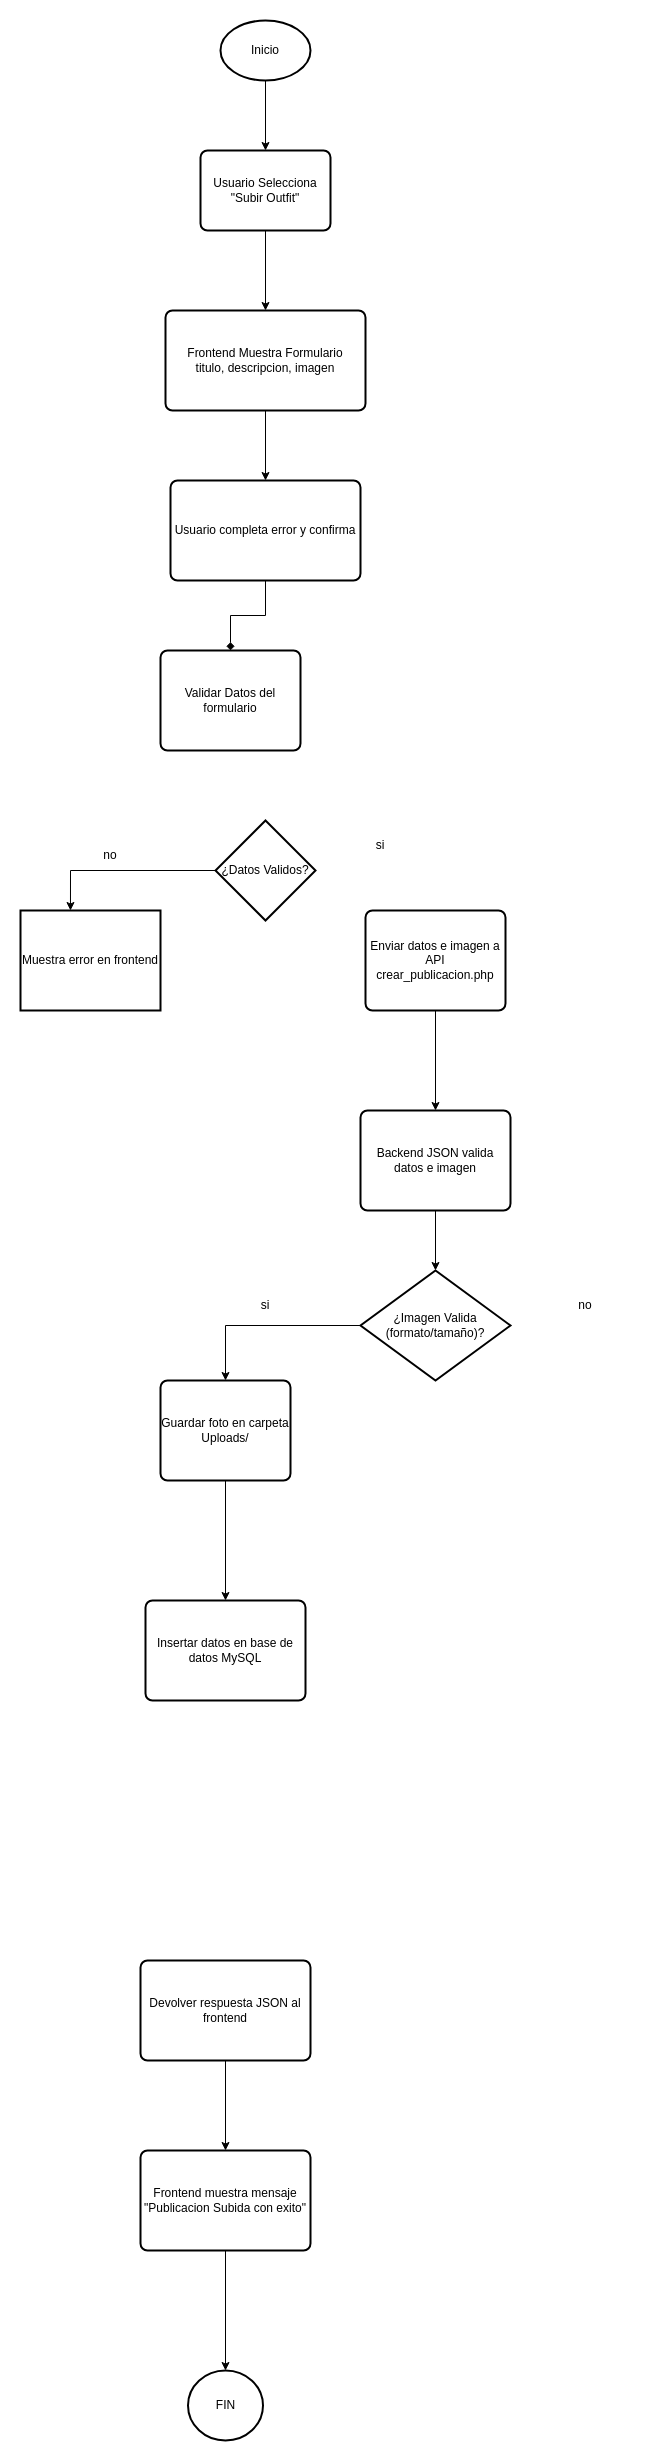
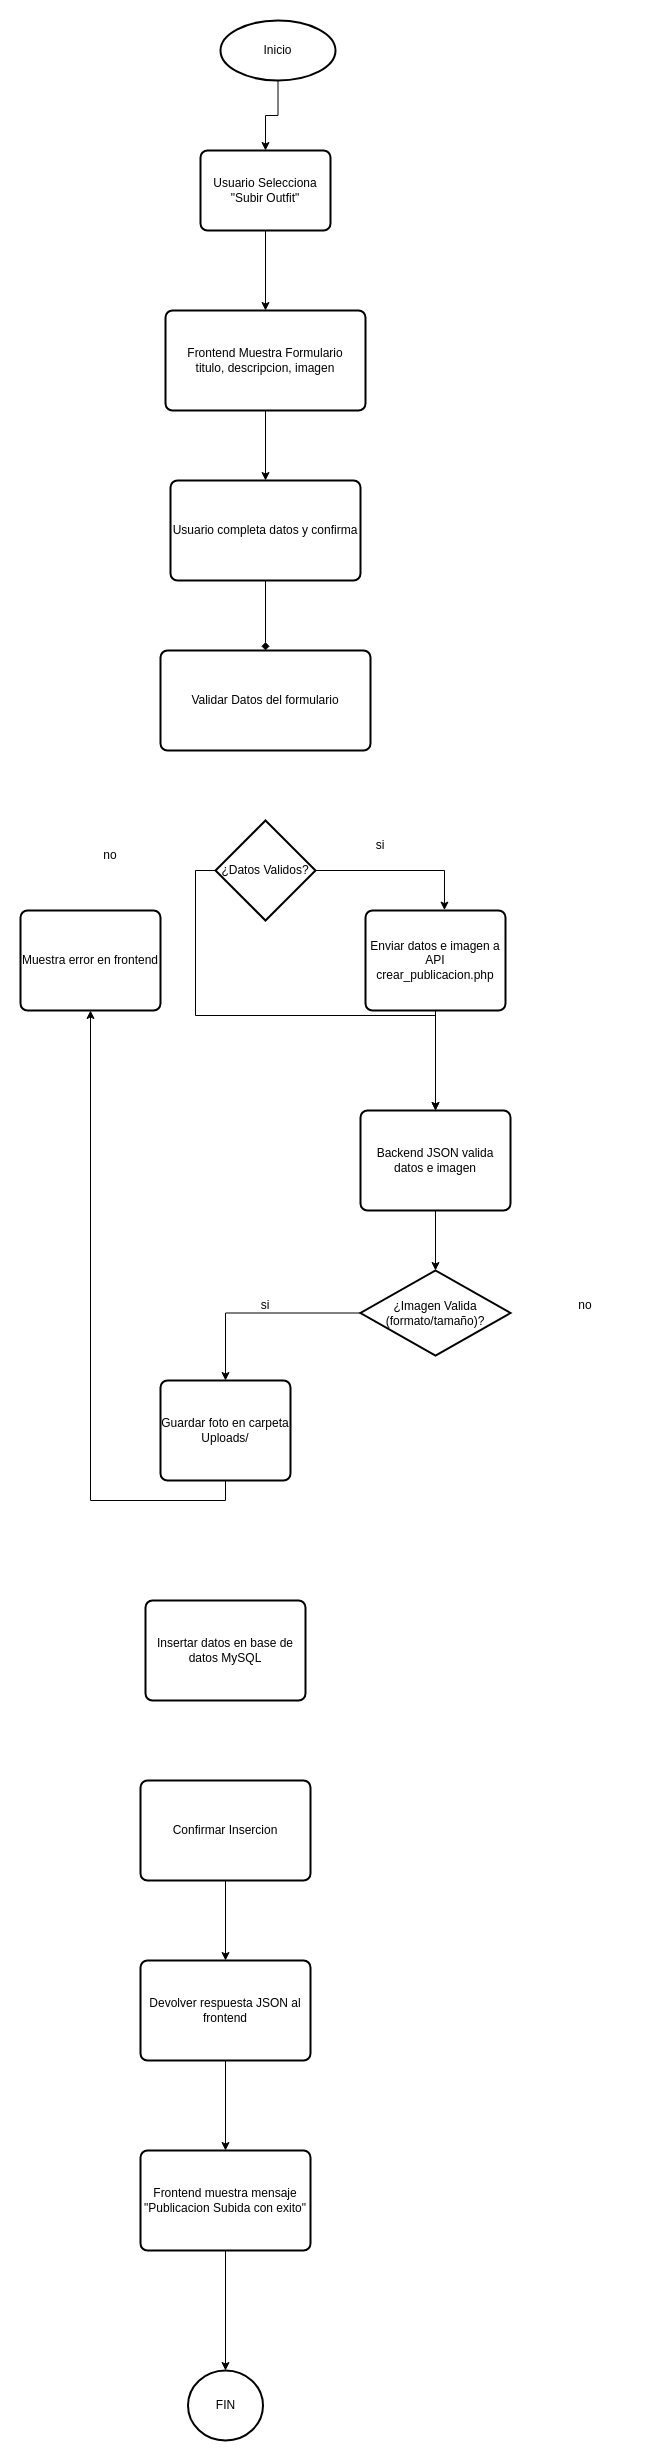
(266, 51) -> (278, 51)
(266, 531) -> (266, 531)
(231, 701) -> (266, 701)
(118, 871) -> (241, 1016)
none -> (397, 871)
(91, 961) -> (91, 961)
(436, 1326) -> (436, 1313)
(226, 1546) -> (91, 1328)
none -> (226, 1831)
none -> (226, 1917)
